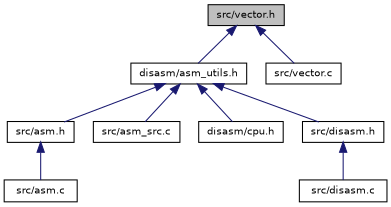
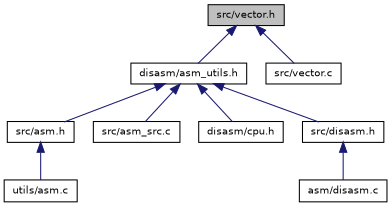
(41, 191) -> (41, 191)
(343, 191) -> (343, 191)
